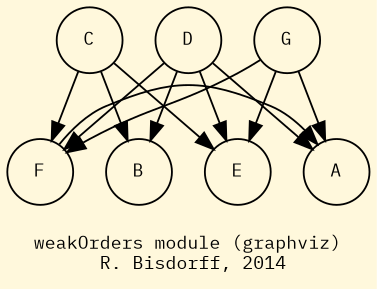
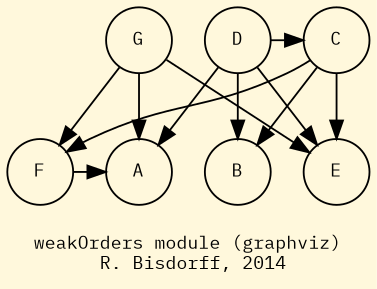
(121, 100) -> (278, 40)
